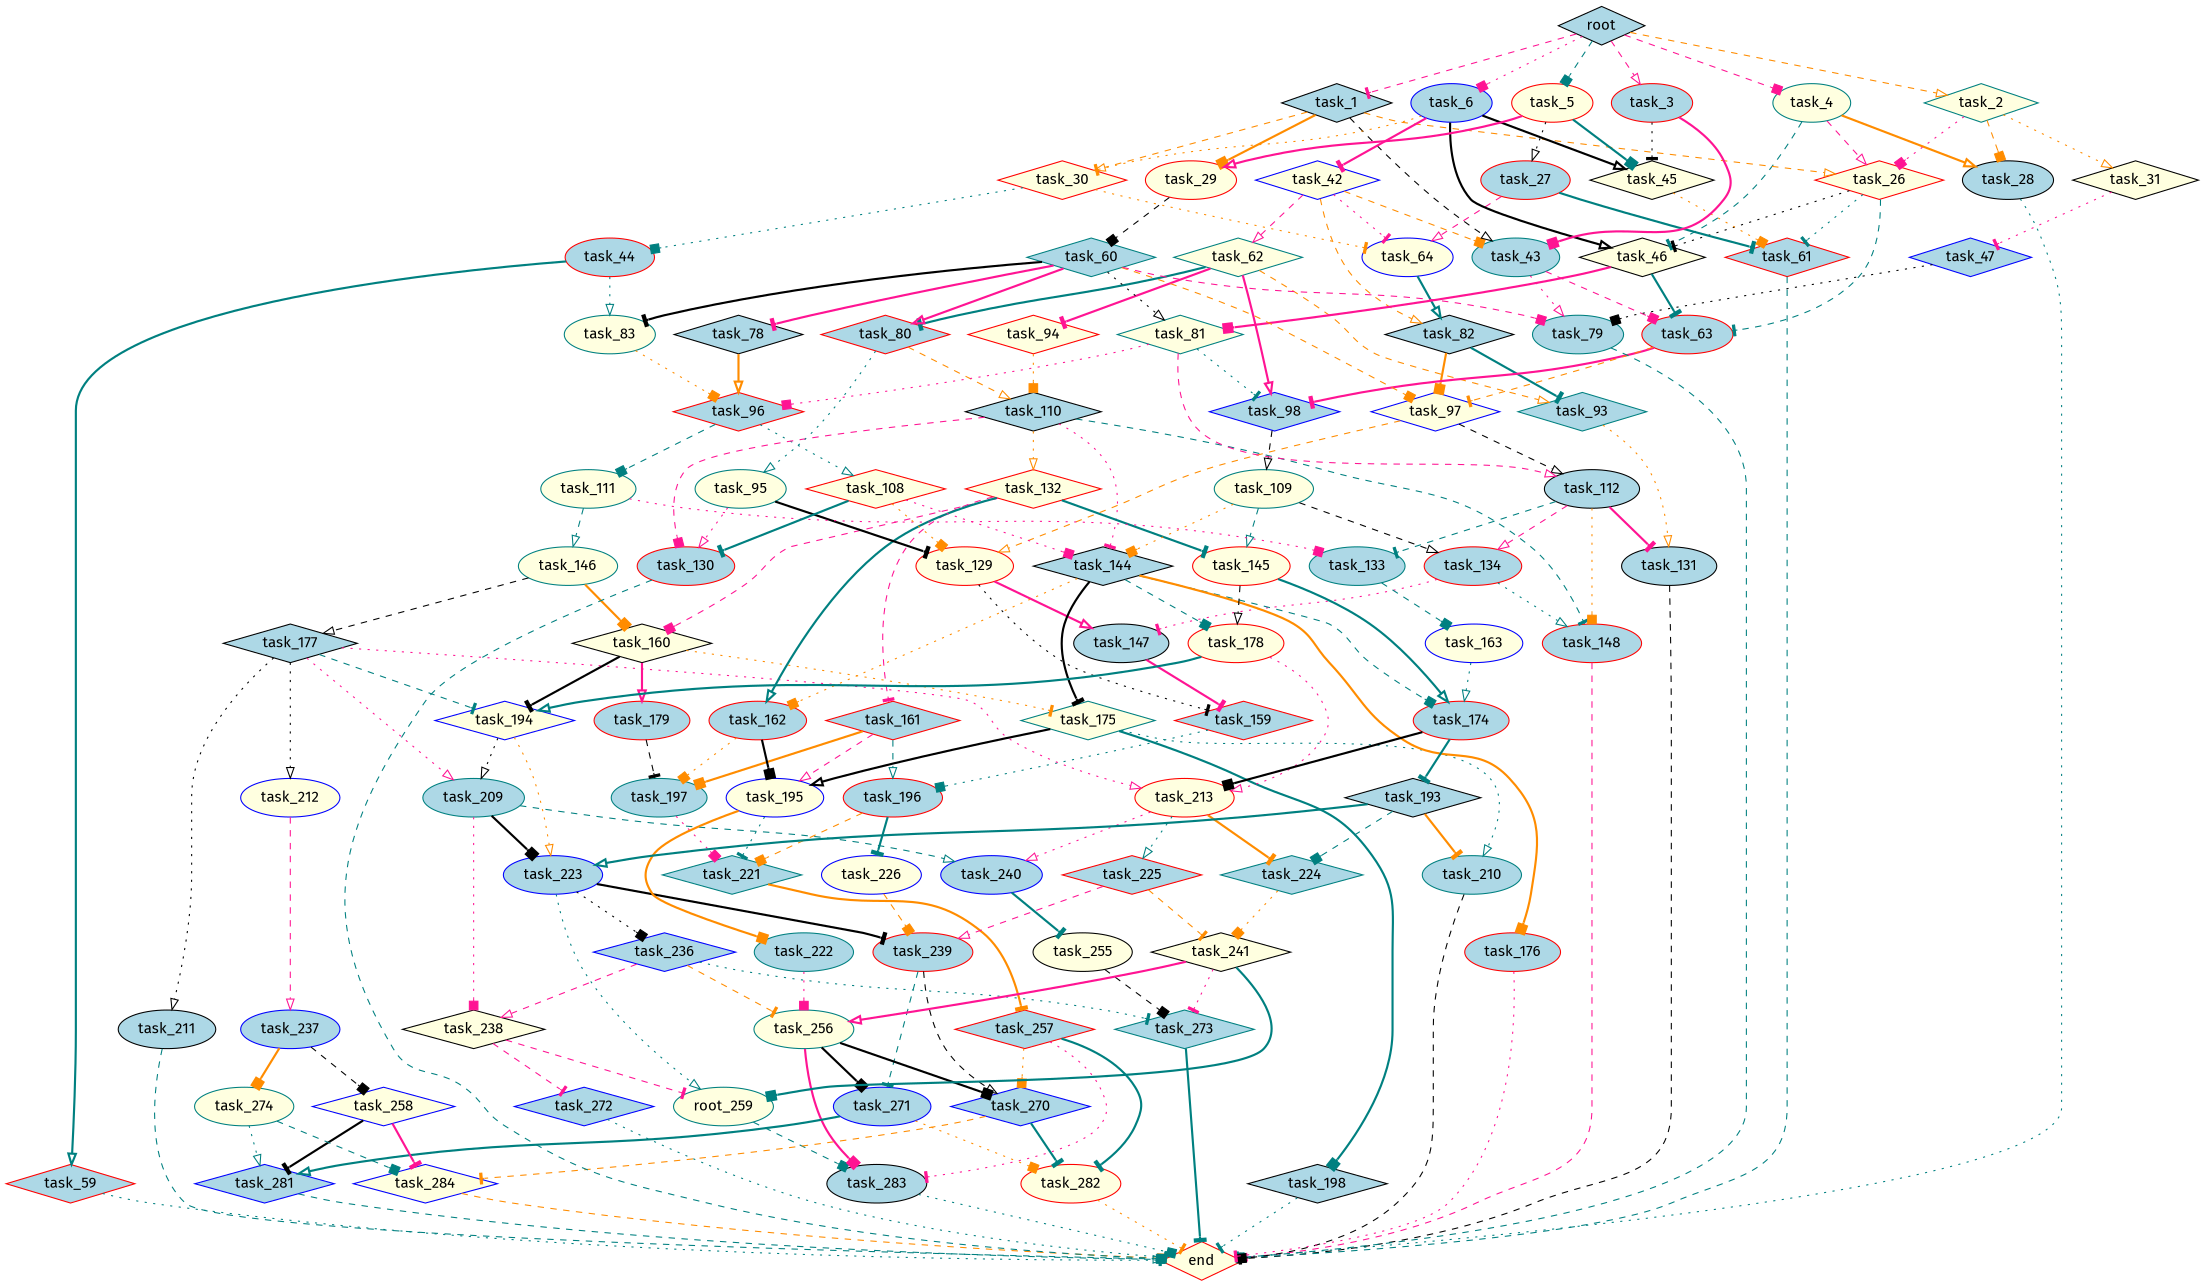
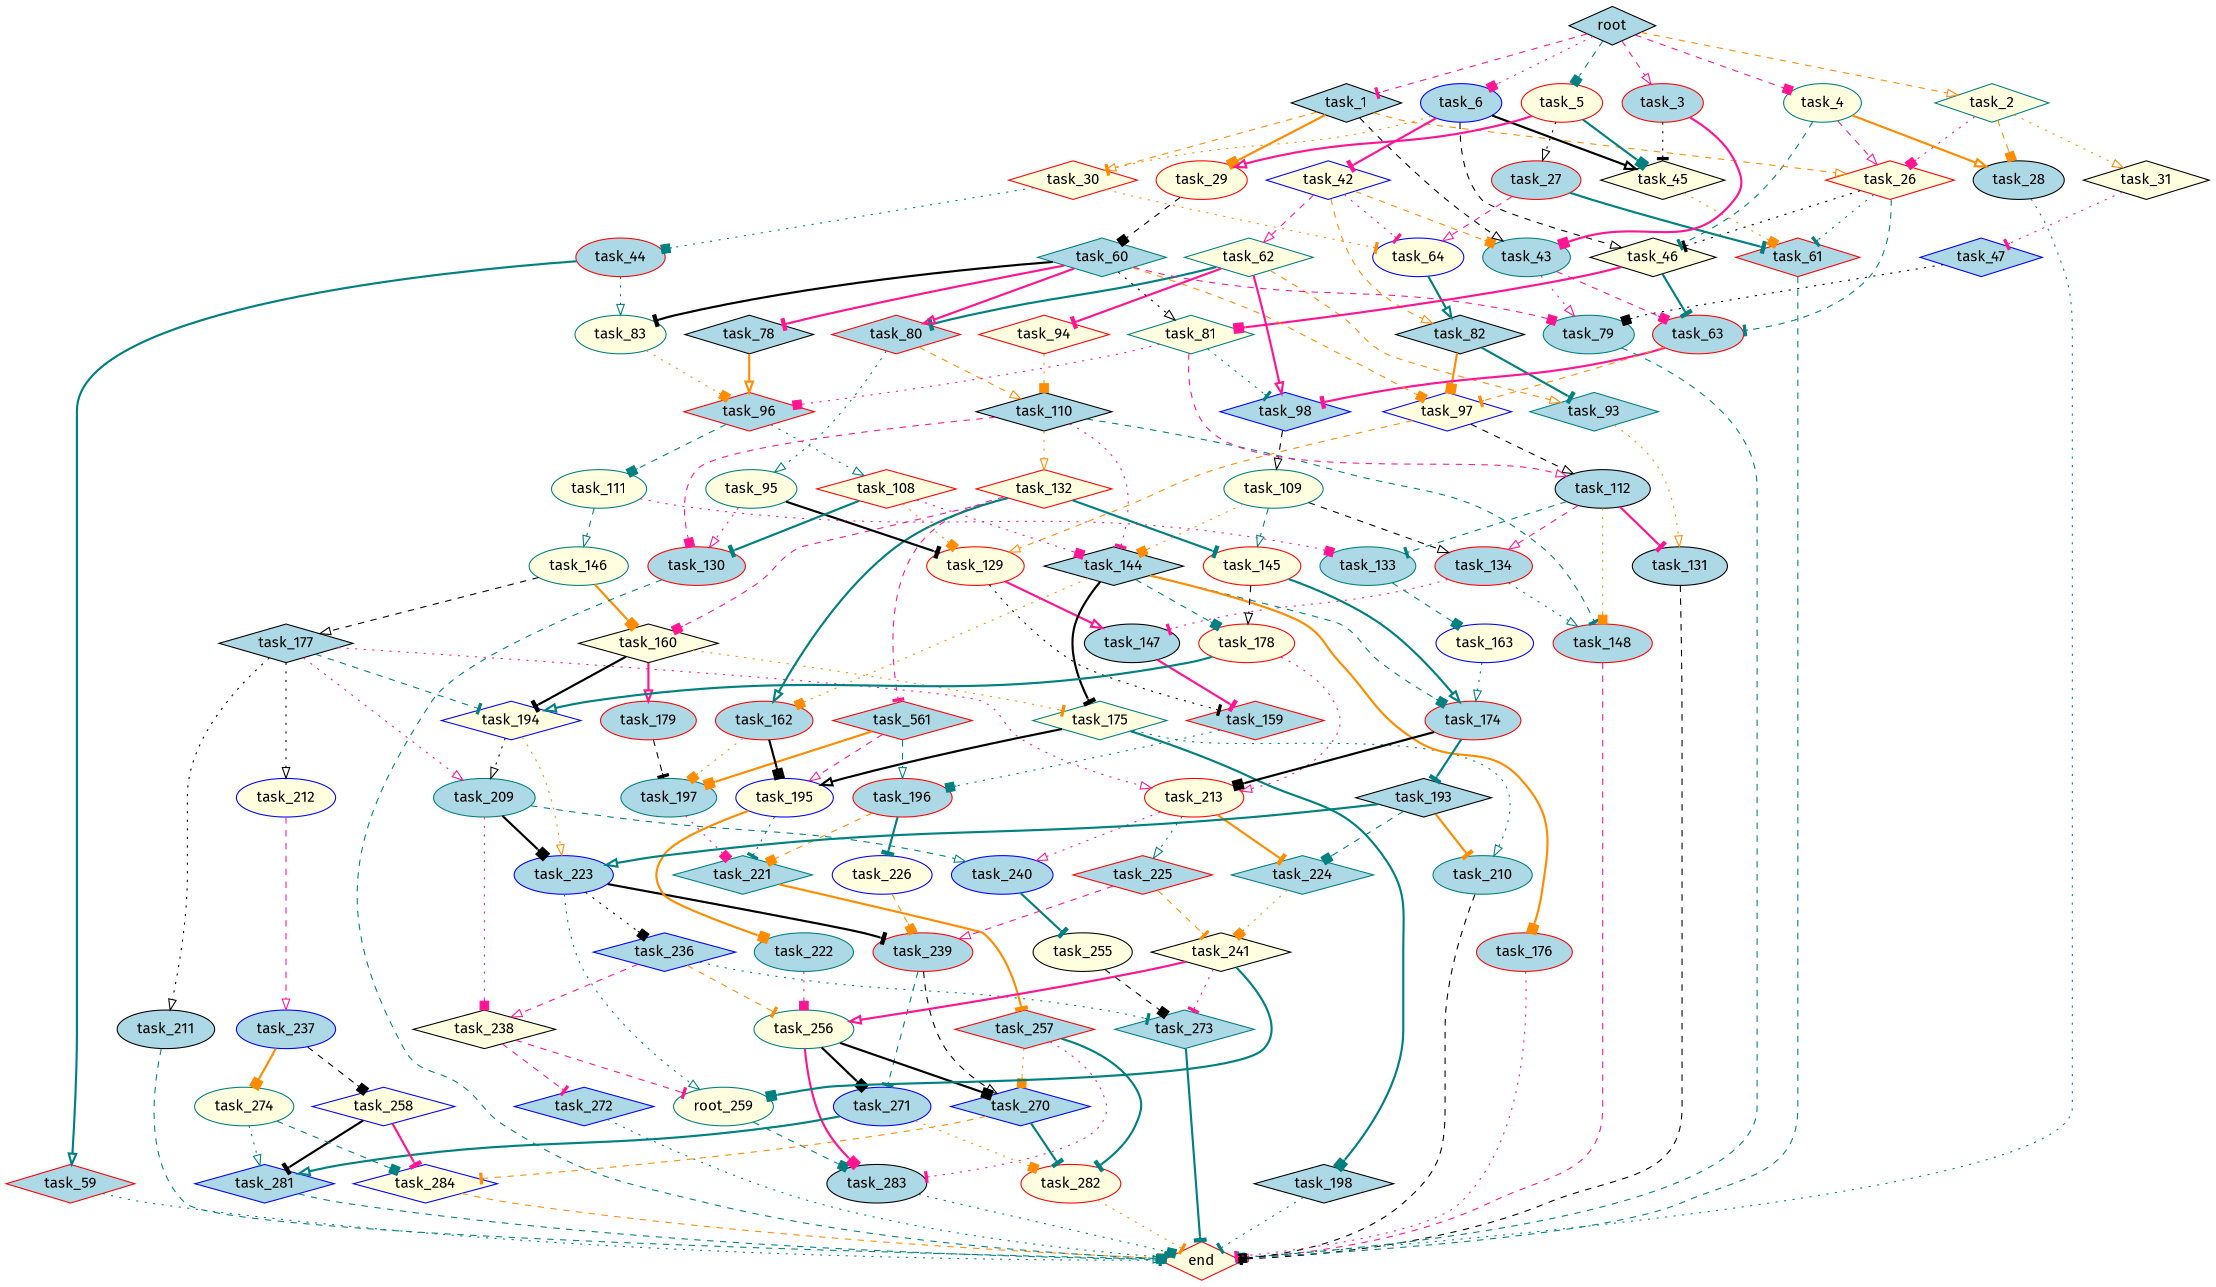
(1496, 212) -> (1507, 212)
(893, 721) -> (903, 721)
